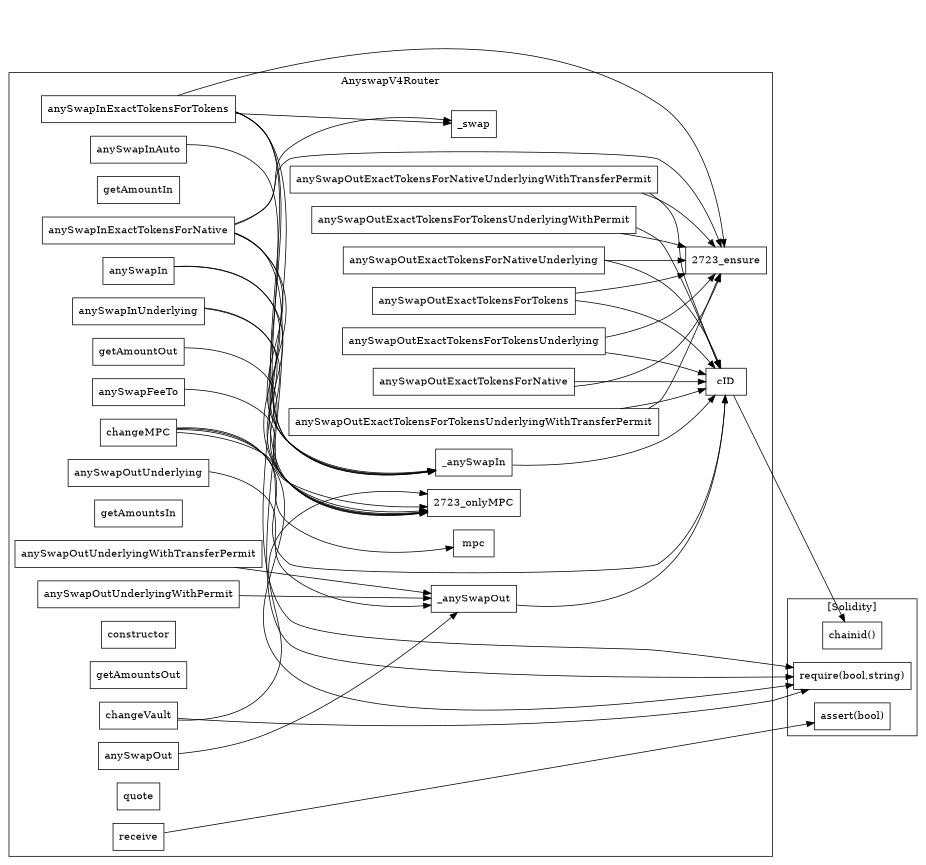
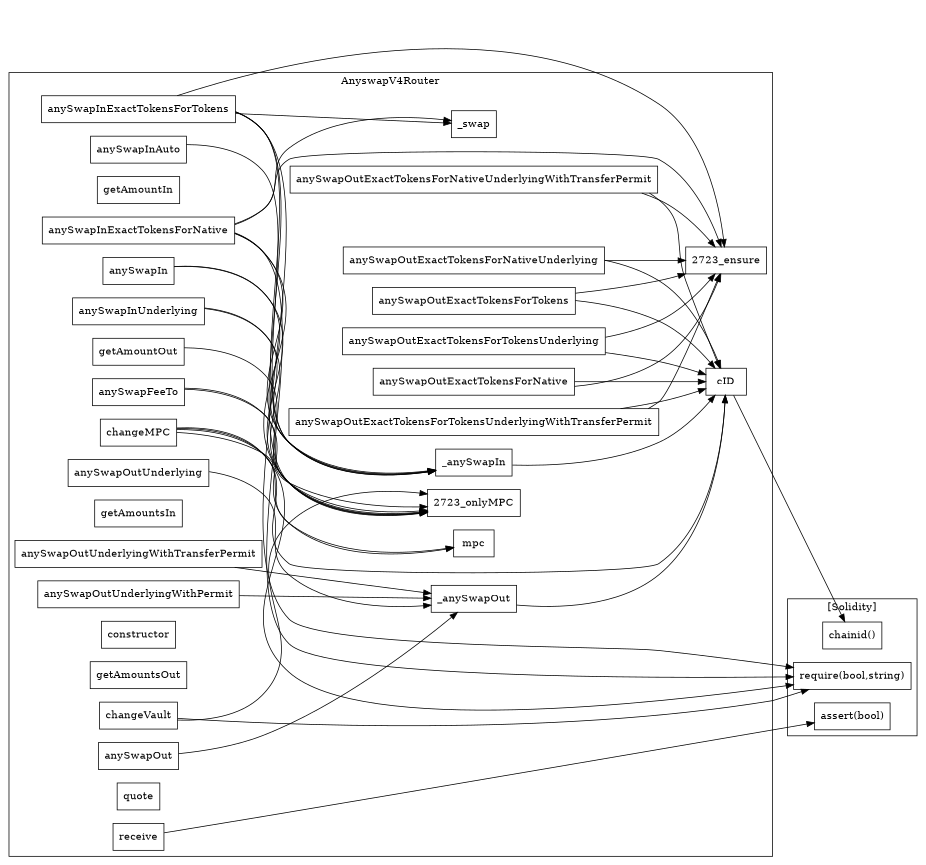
(474, 220) -> none
none -> (278, 508)
